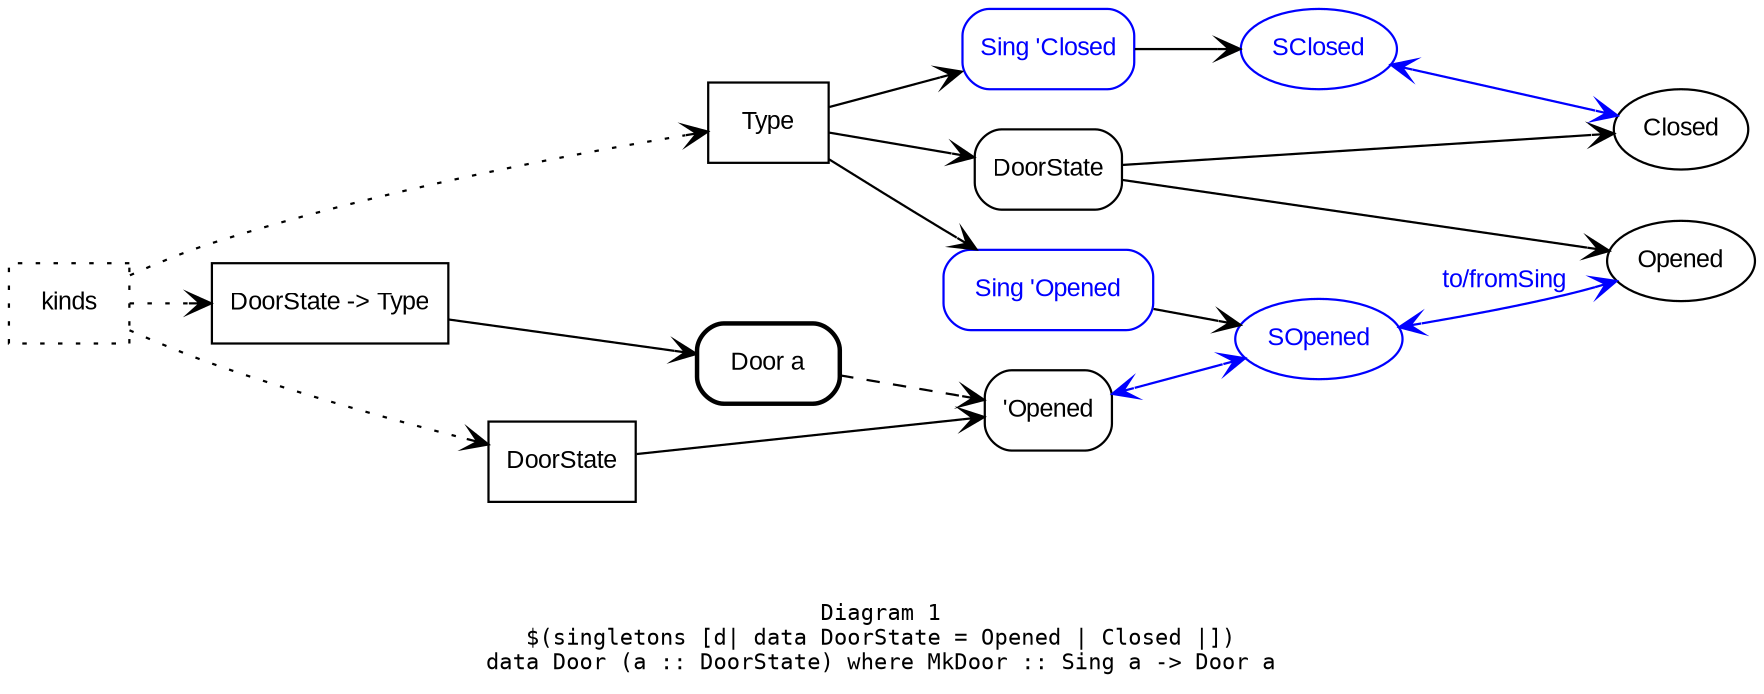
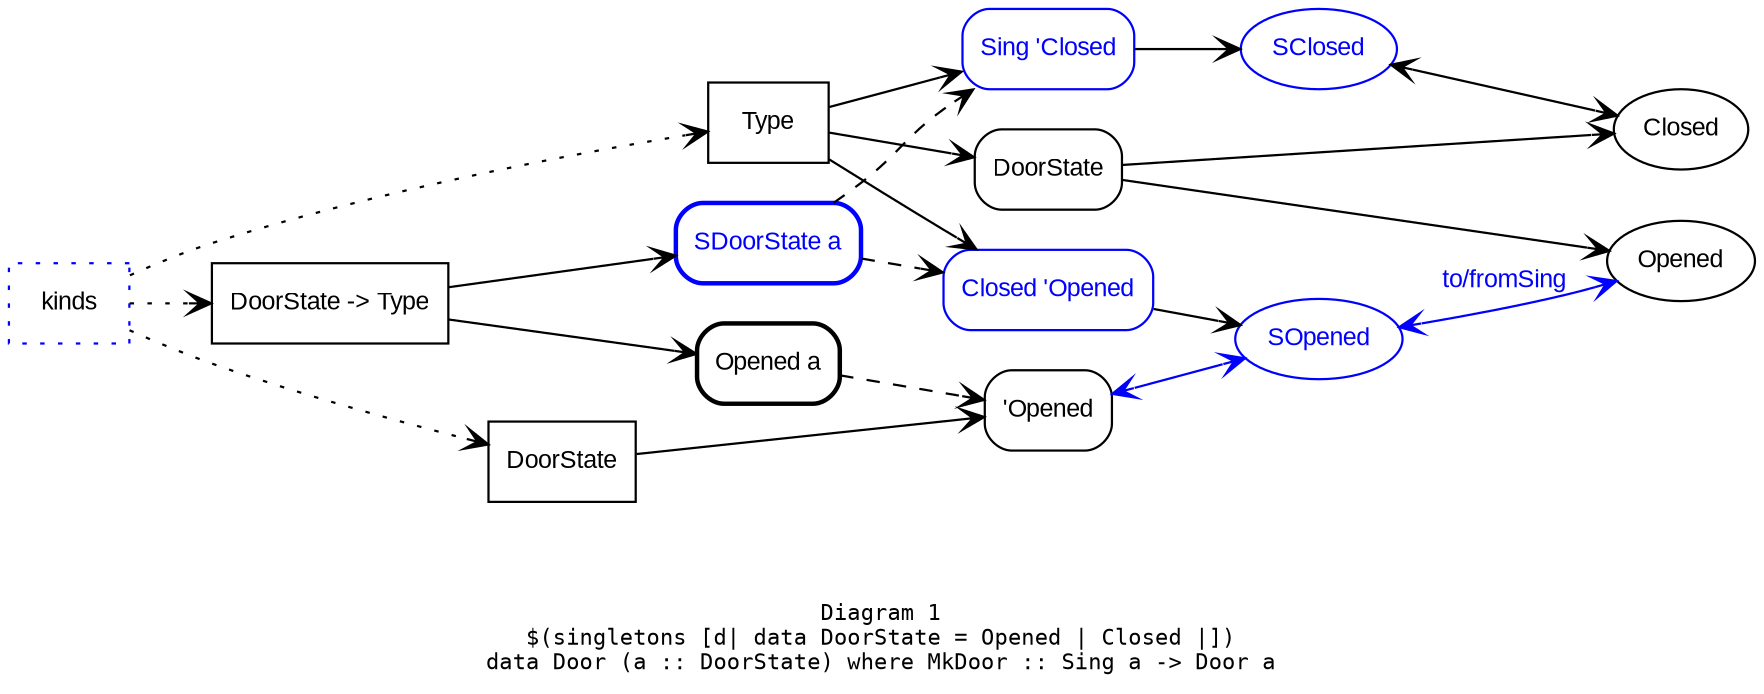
(1504, 90) -> (1504, 90)
none -> (768, 243)
(1048, 290) -> (1048, 290)
(69, 303) -> (69, 303)
(768, 364) -> (768, 364)
